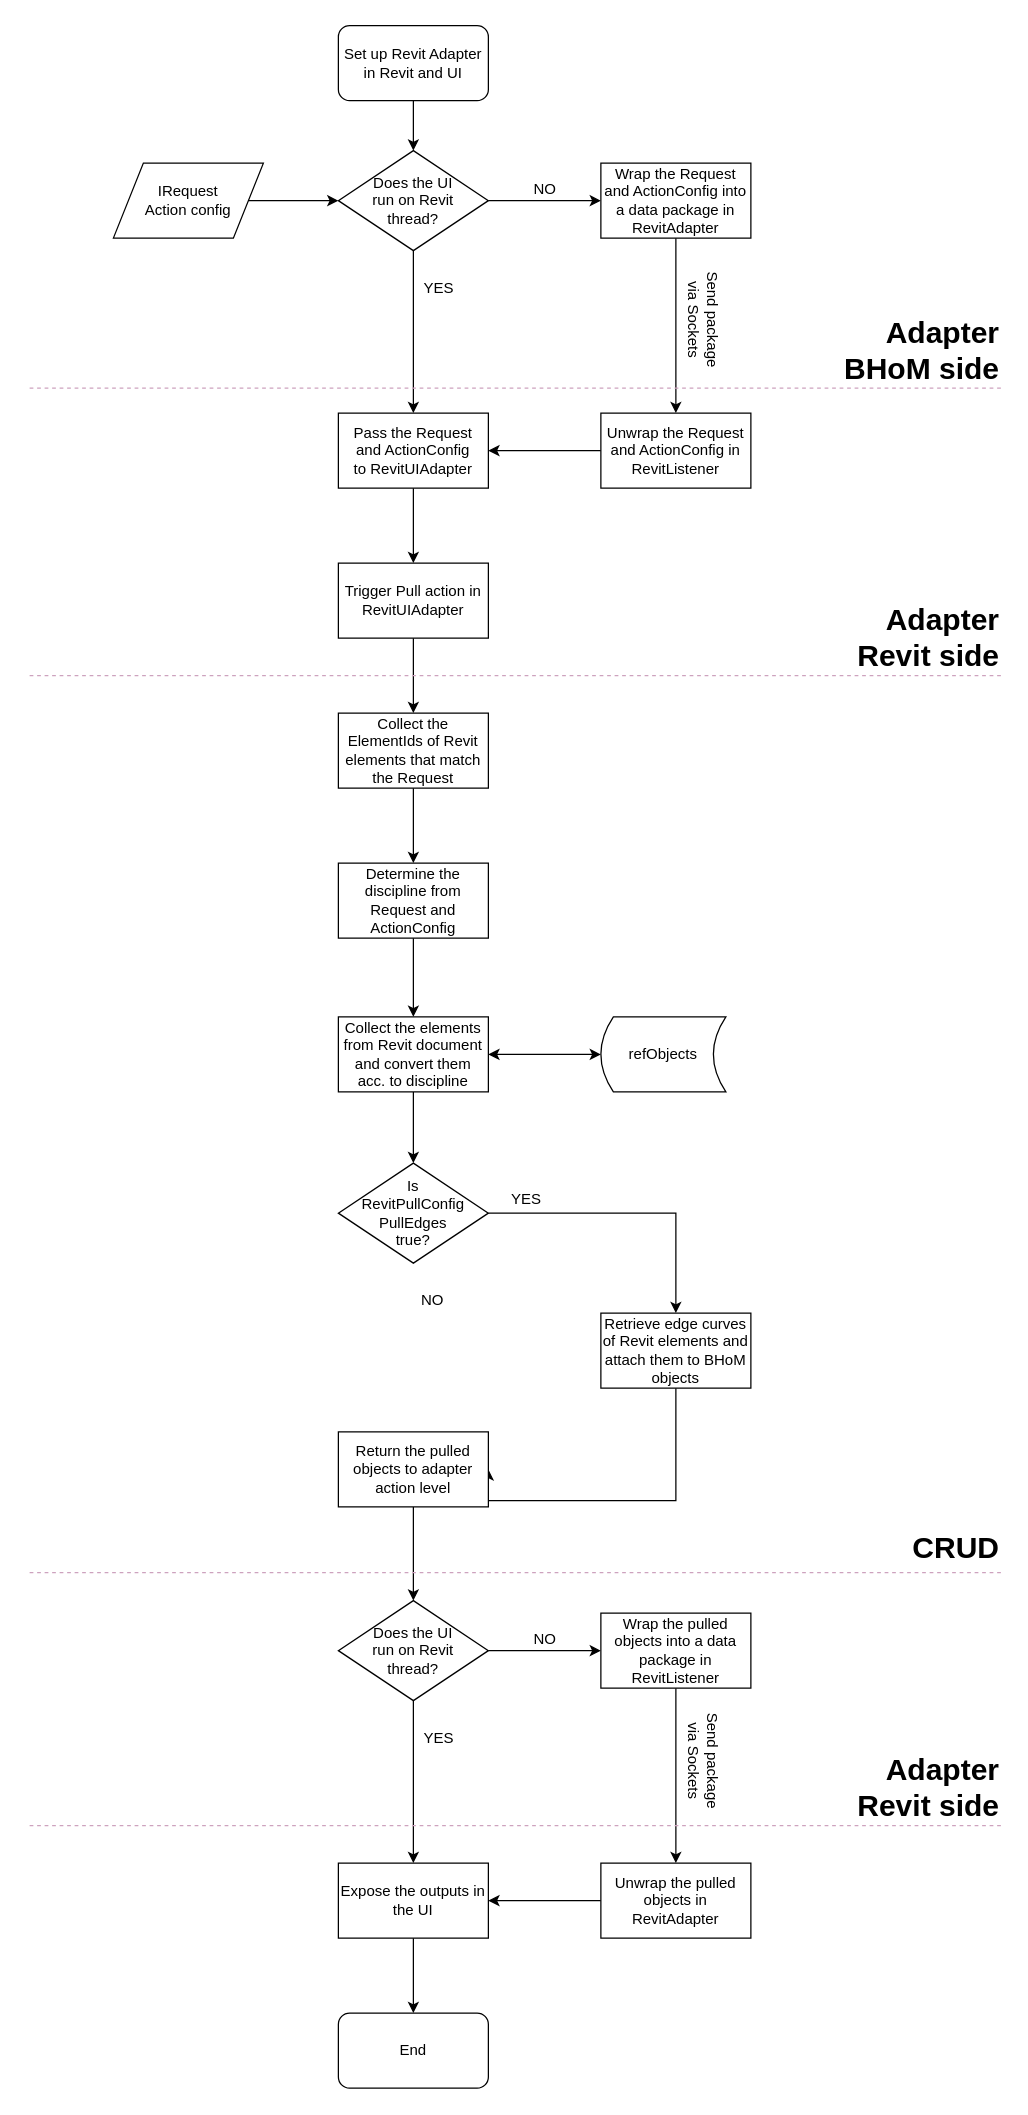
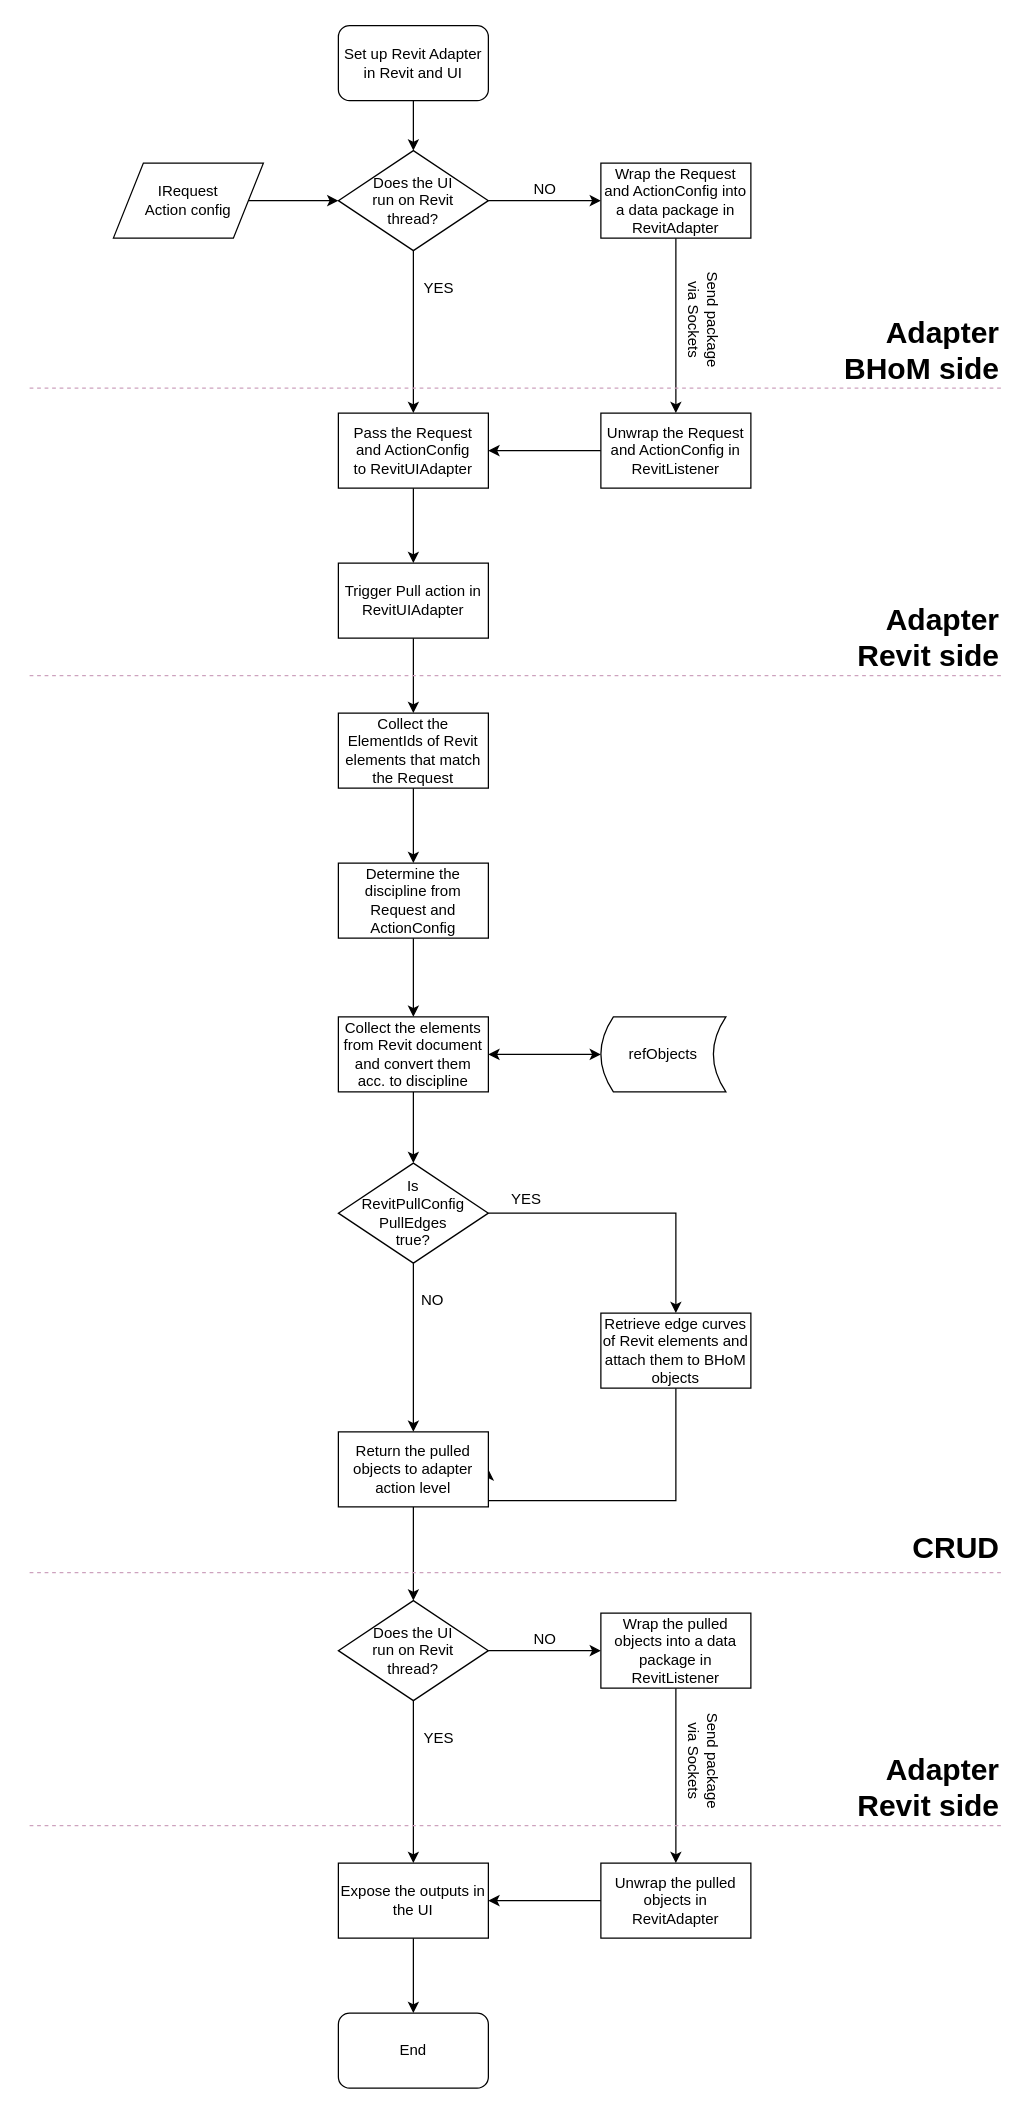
none -> (413, 1344)
